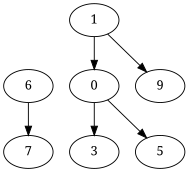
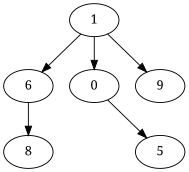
none -> (65, 50)
(28, 152) -> (28, 152)
(94, 152) -> none
